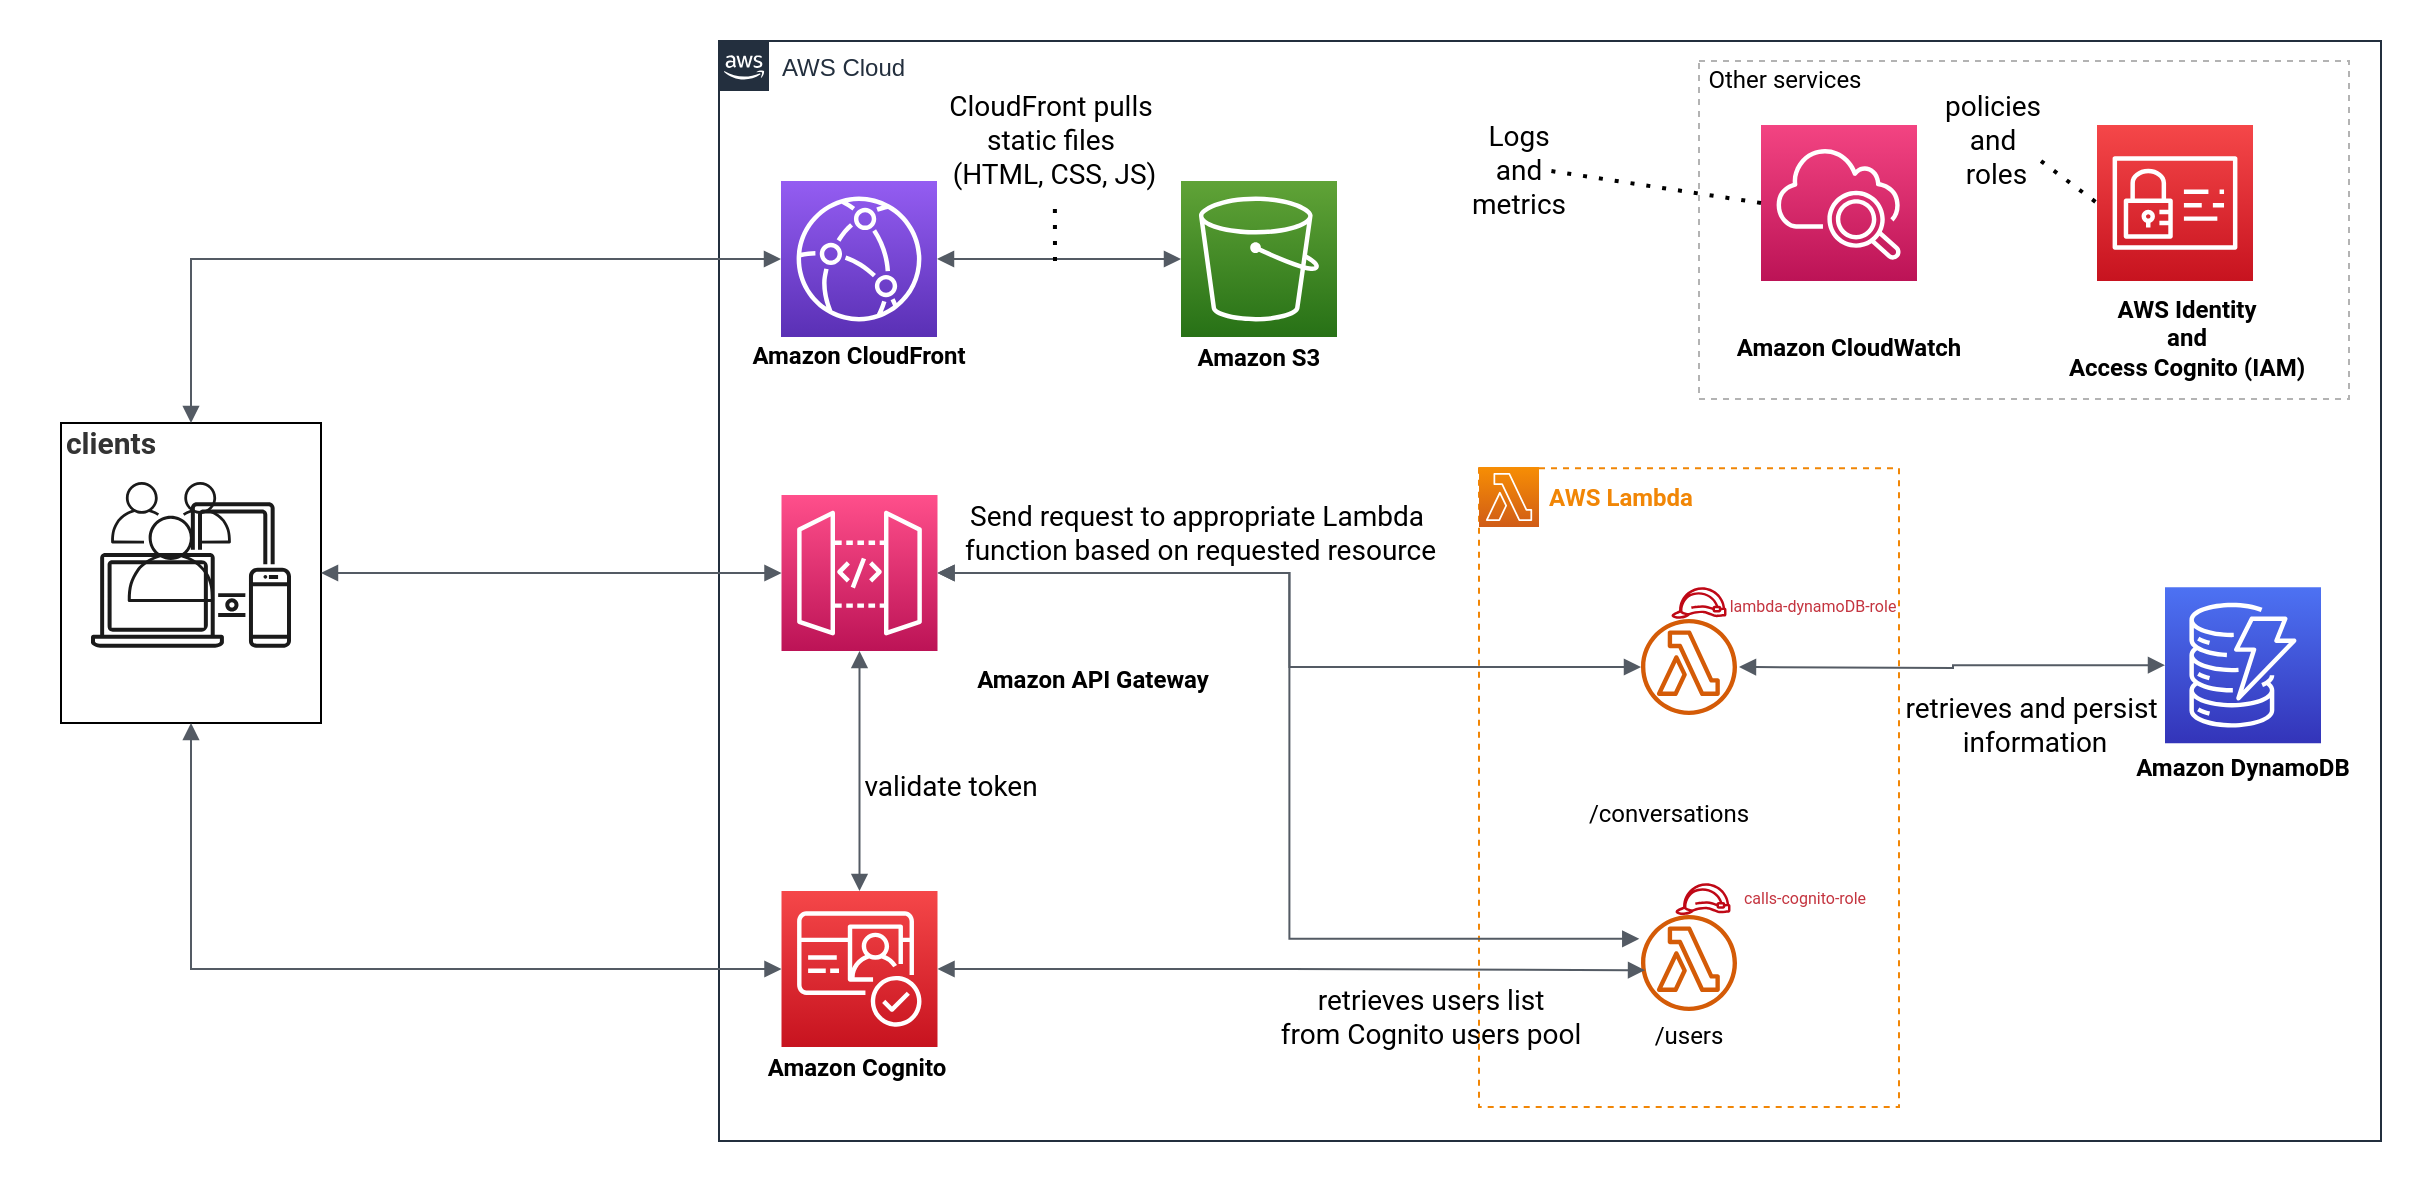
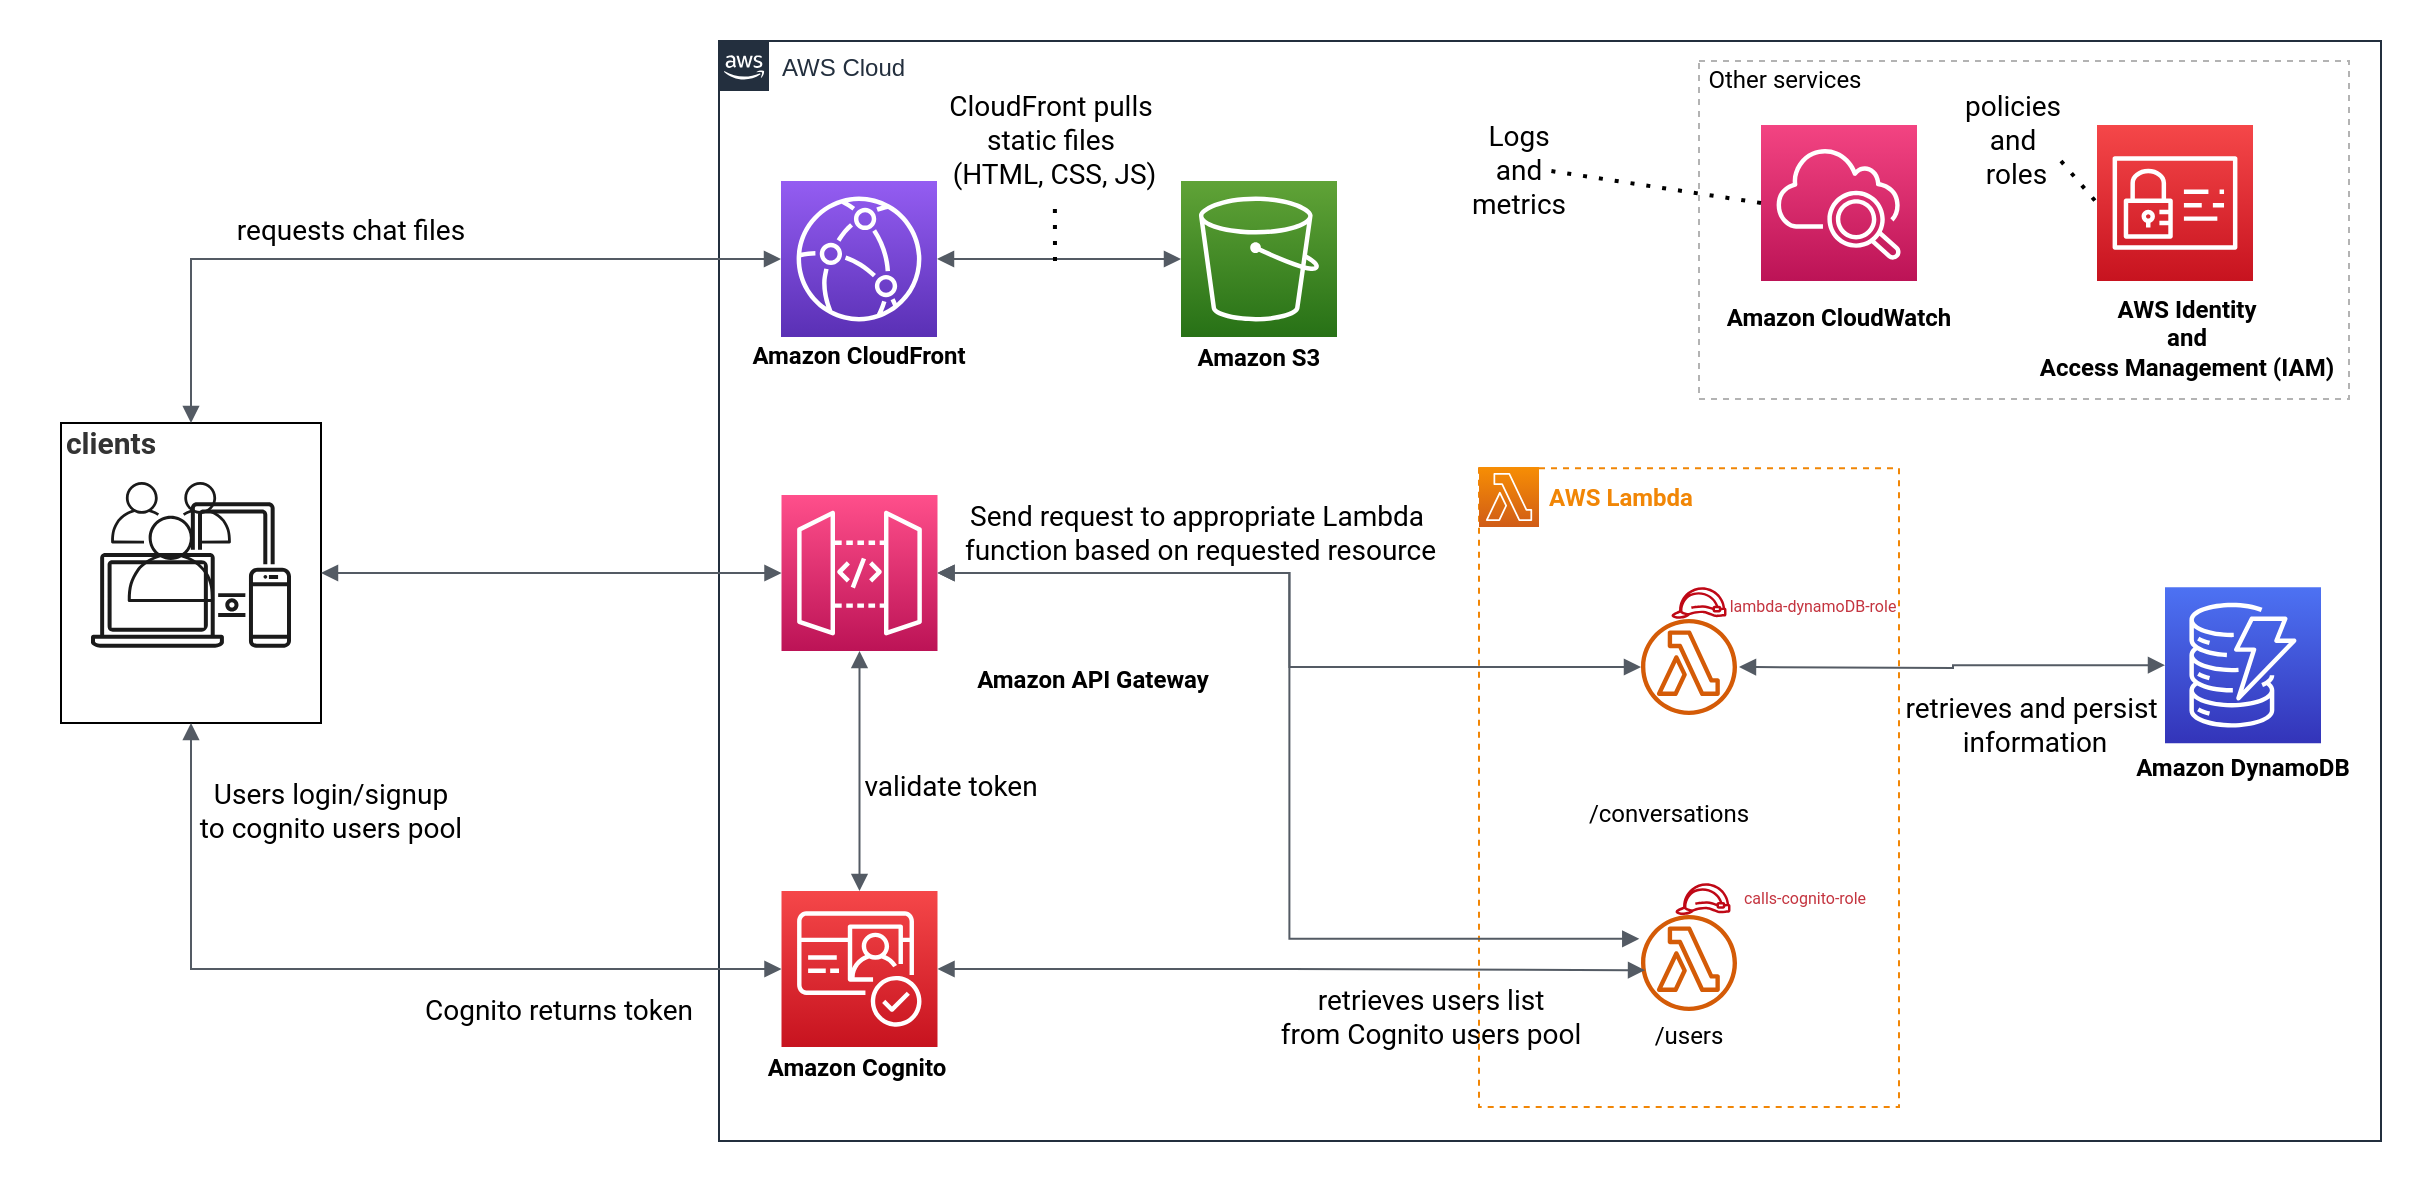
(1993, 141) -> (2013, 141)
none -> (351, 231)
(2188, 339) -> (2188, 339)
(1849, 349) -> (1839, 319)
none -> (331, 811)
none -> (559, 1011)
